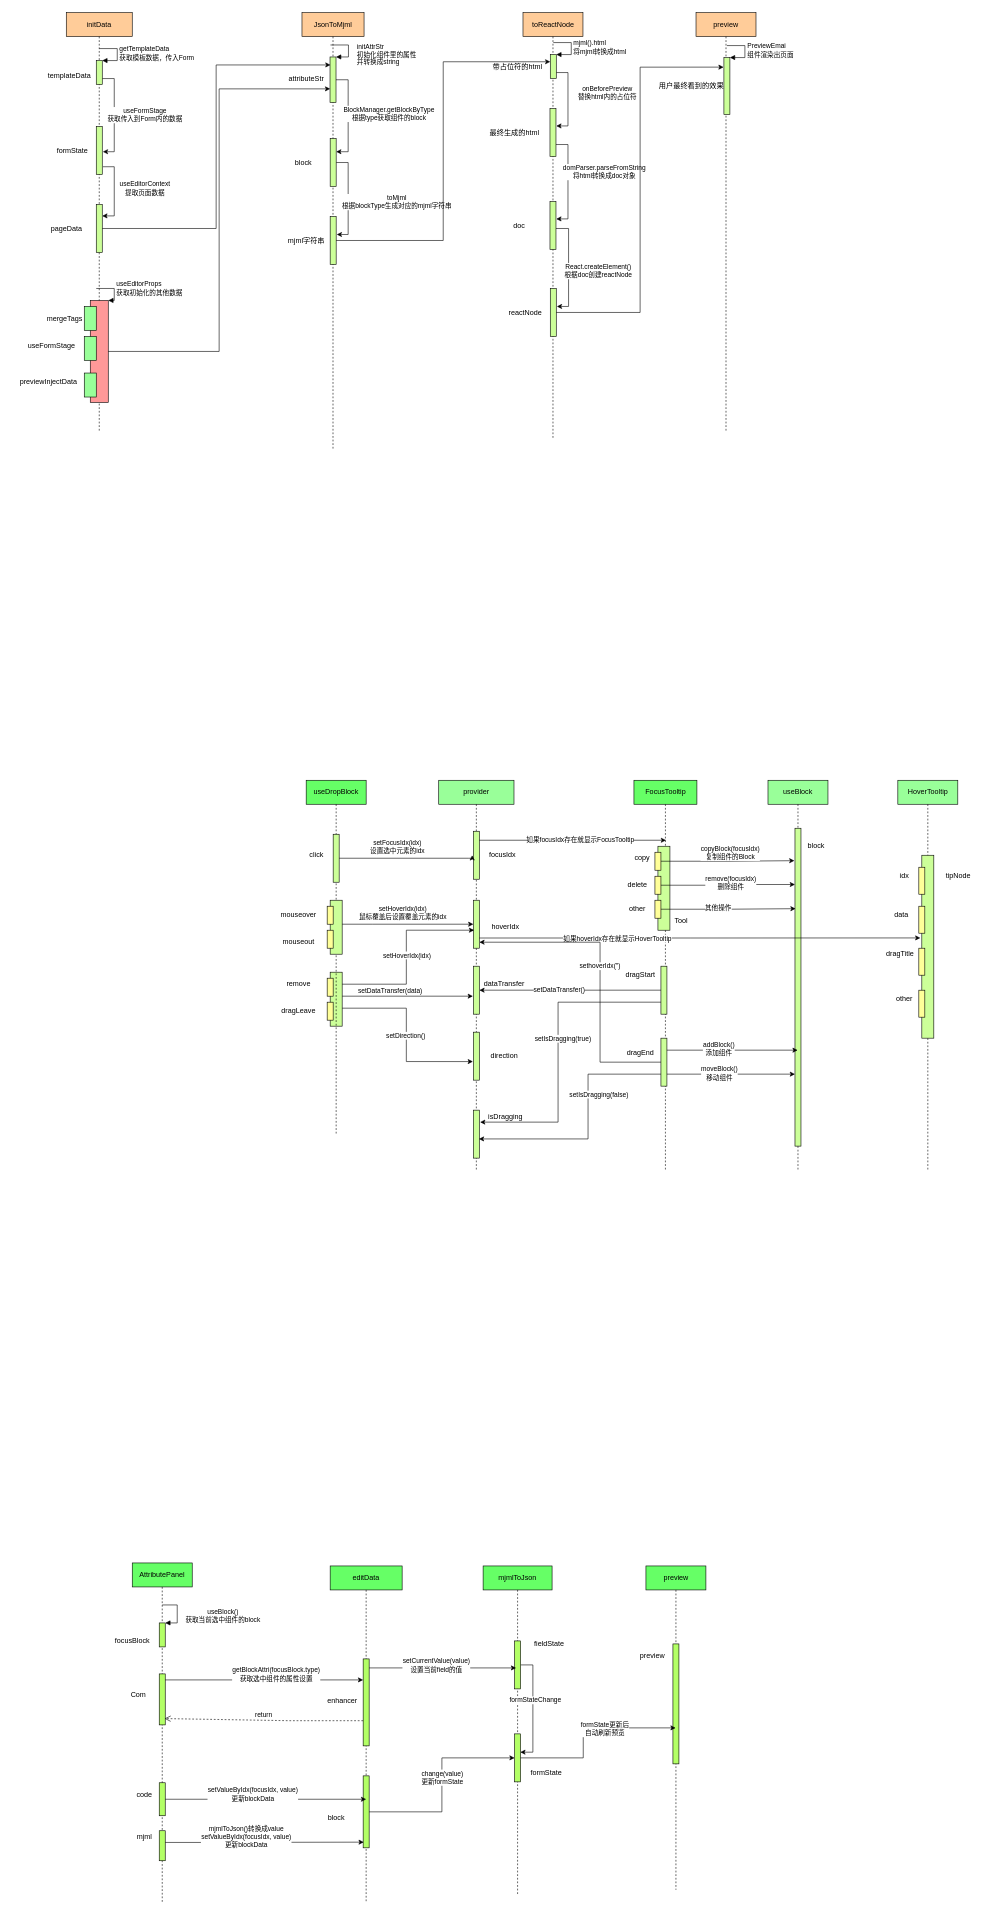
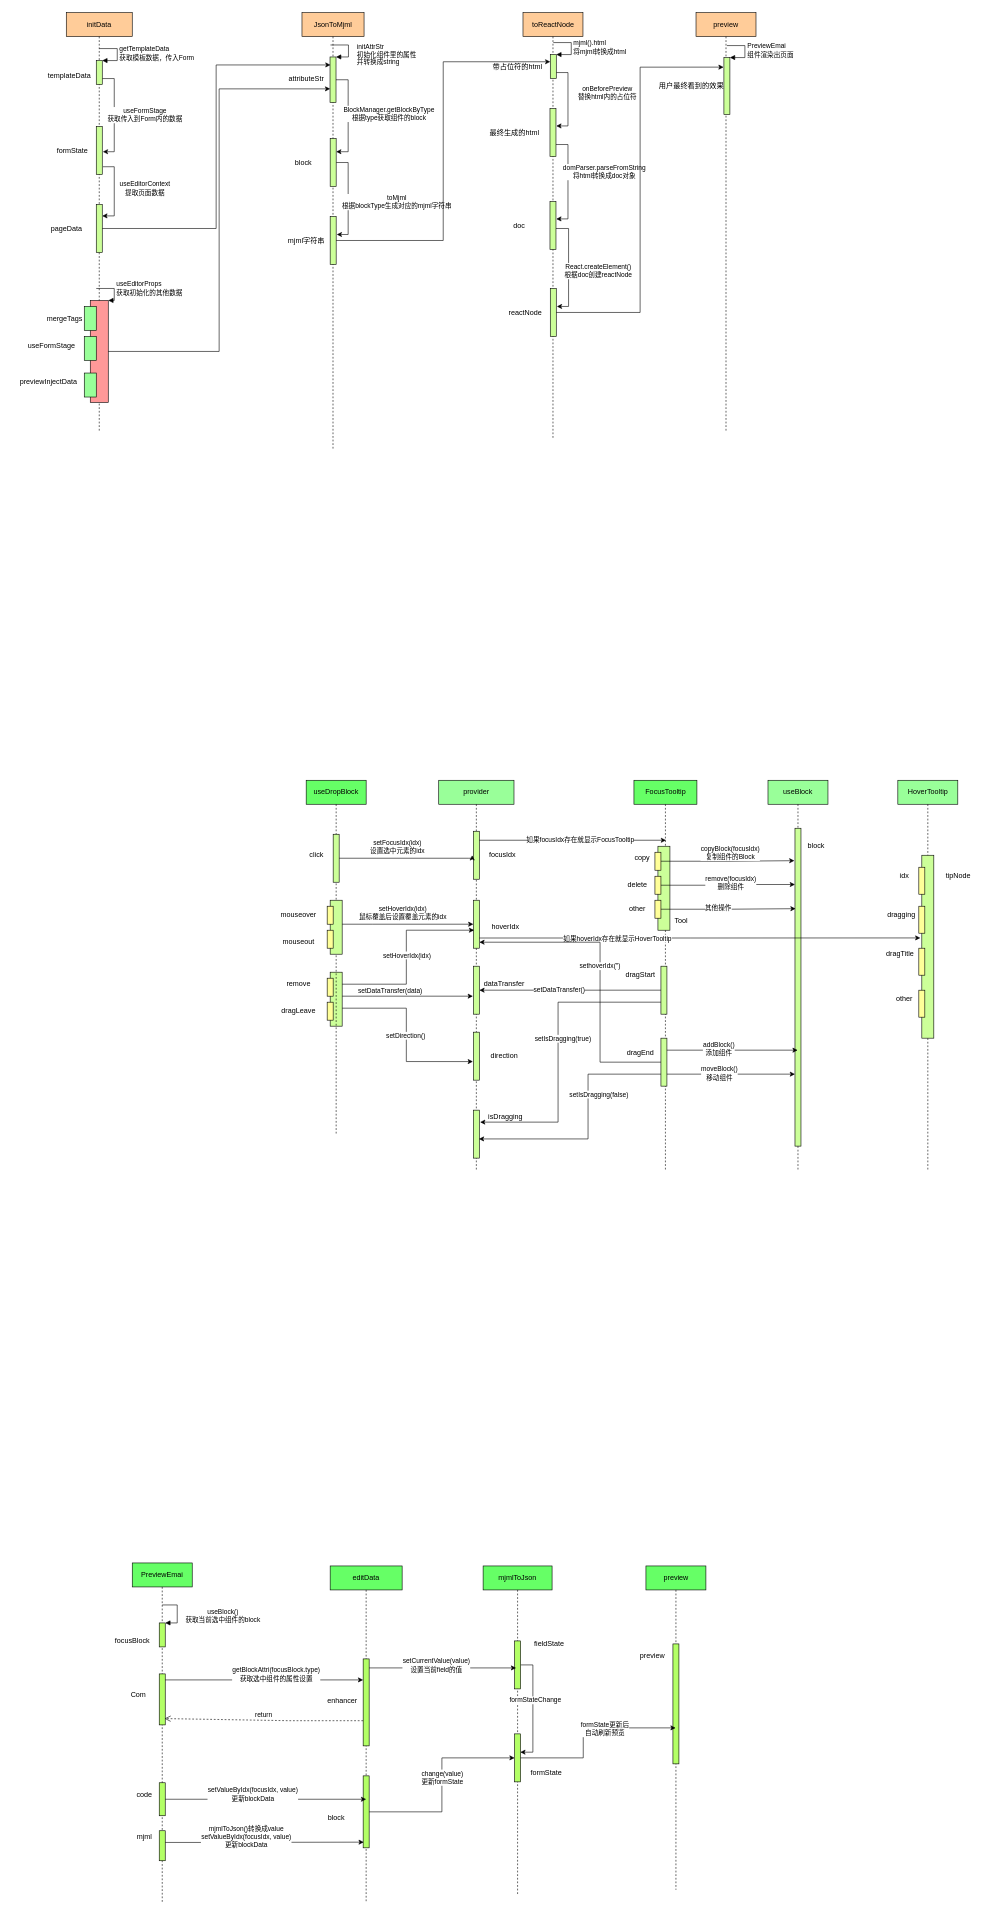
(902, 915) -> (902, 915)
(162, 1575) -> (162, 1575)
